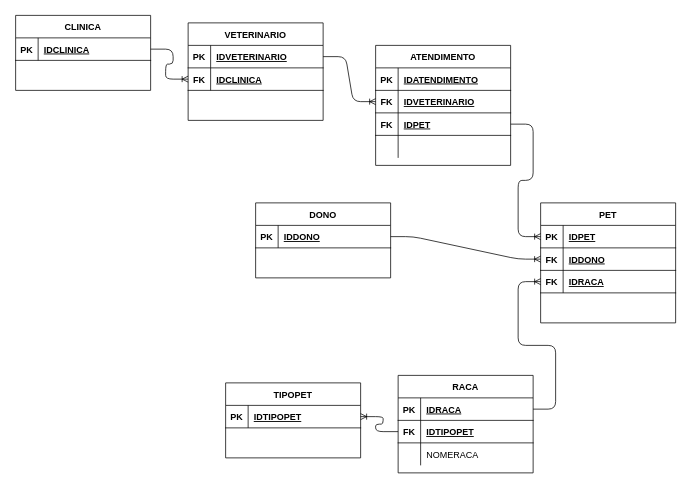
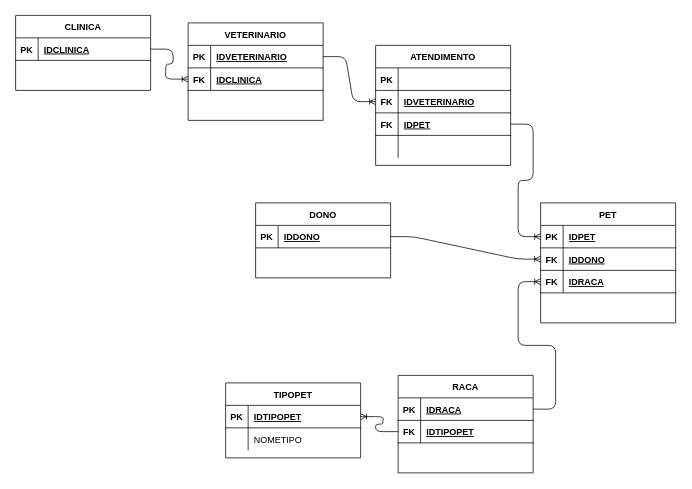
(454, 79) -> none
none -> (304, 439)
(477, 454) -> none
